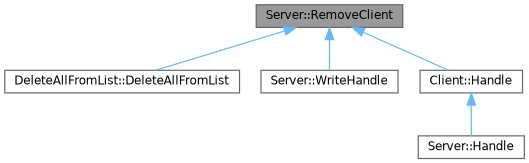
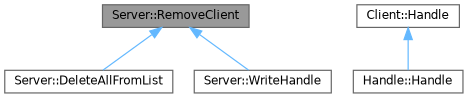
(406, 51) -> none
(122, 82) -> (89, 82)
(471, 147) -> (408, 82)
